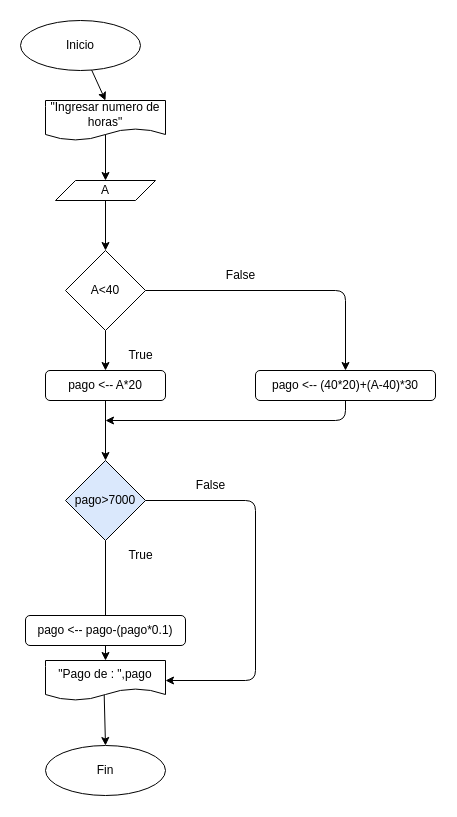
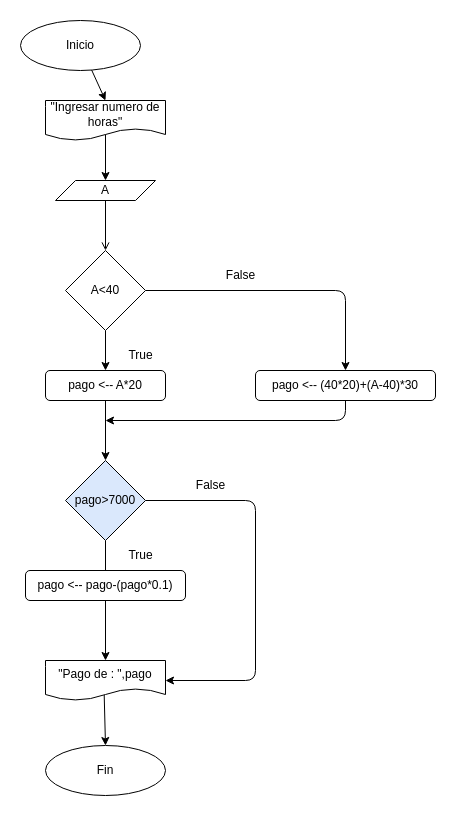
(106, 242) -> (106, 243)
(106, 631) -> (106, 586)
